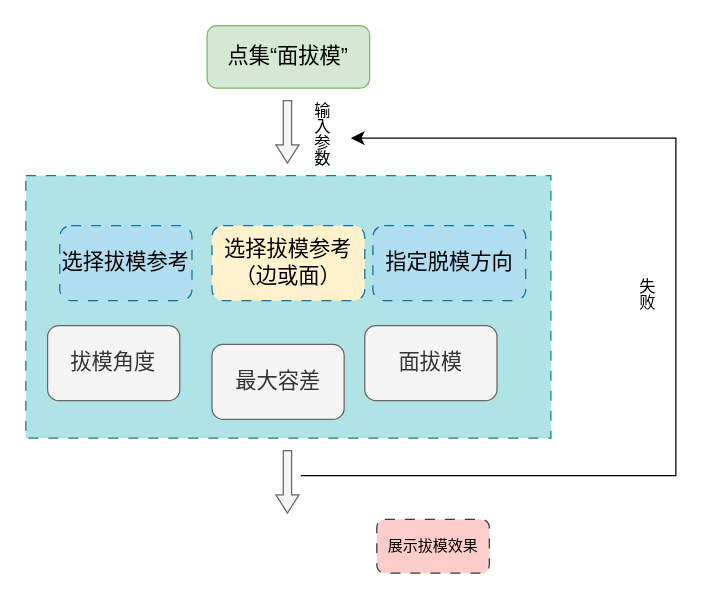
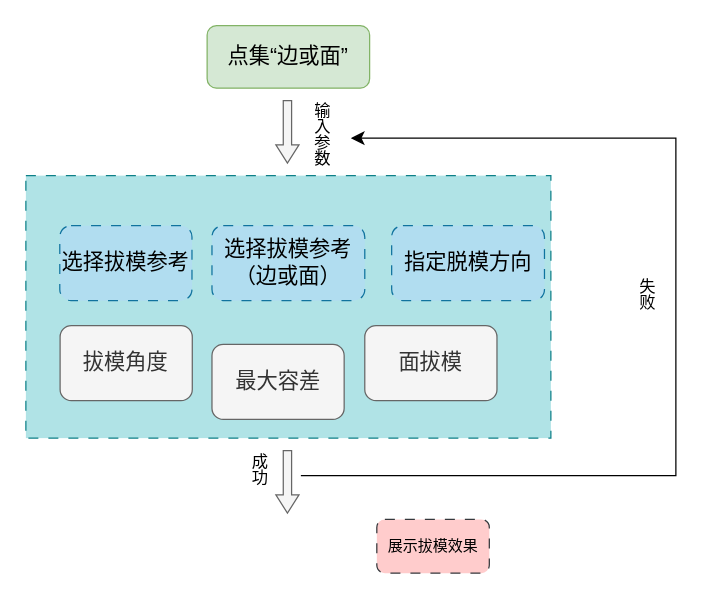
(288, 57) -> (288, 57)
(288, 263) -> (288, 263)
(449, 263) -> (468, 263)
(113, 363) -> (126, 363)
none -> (257, 469)
